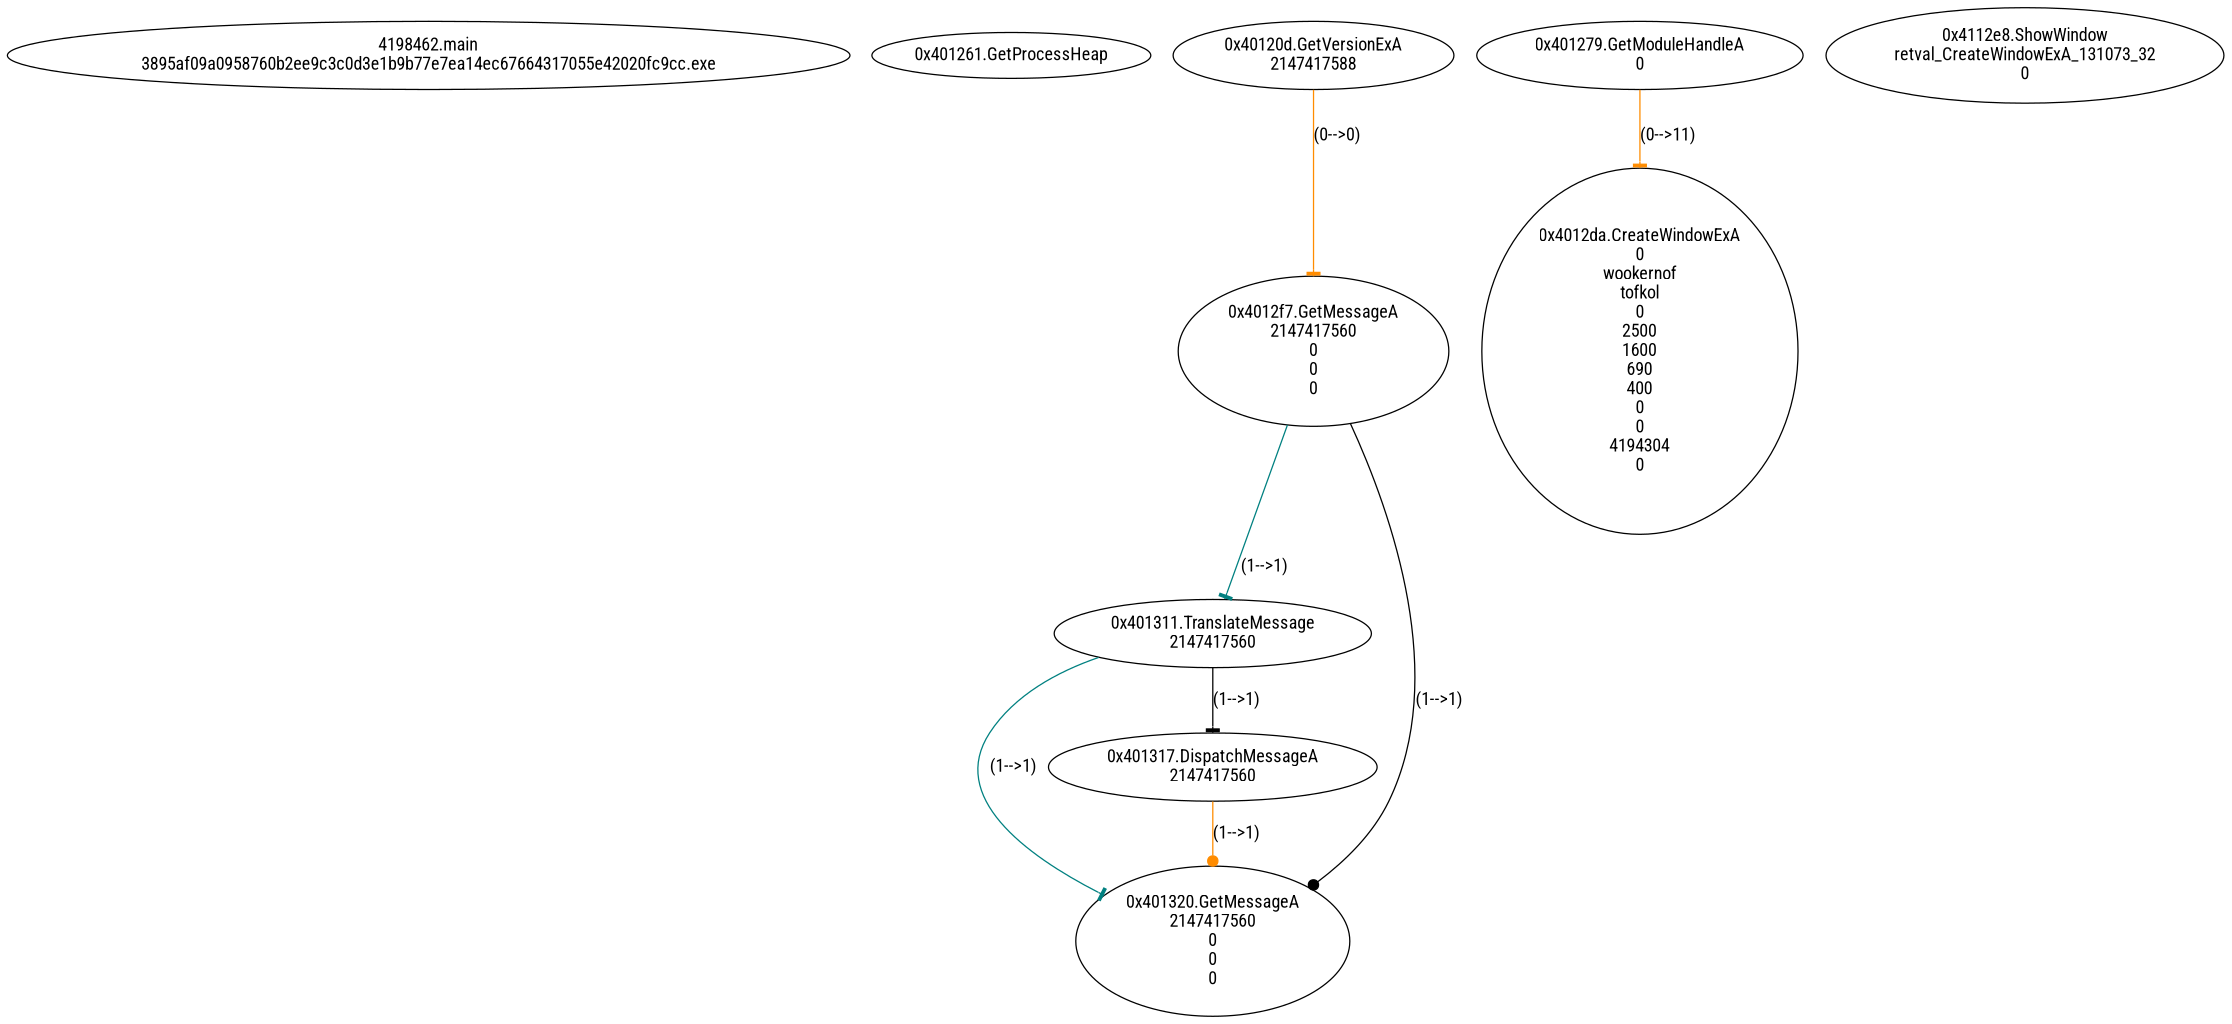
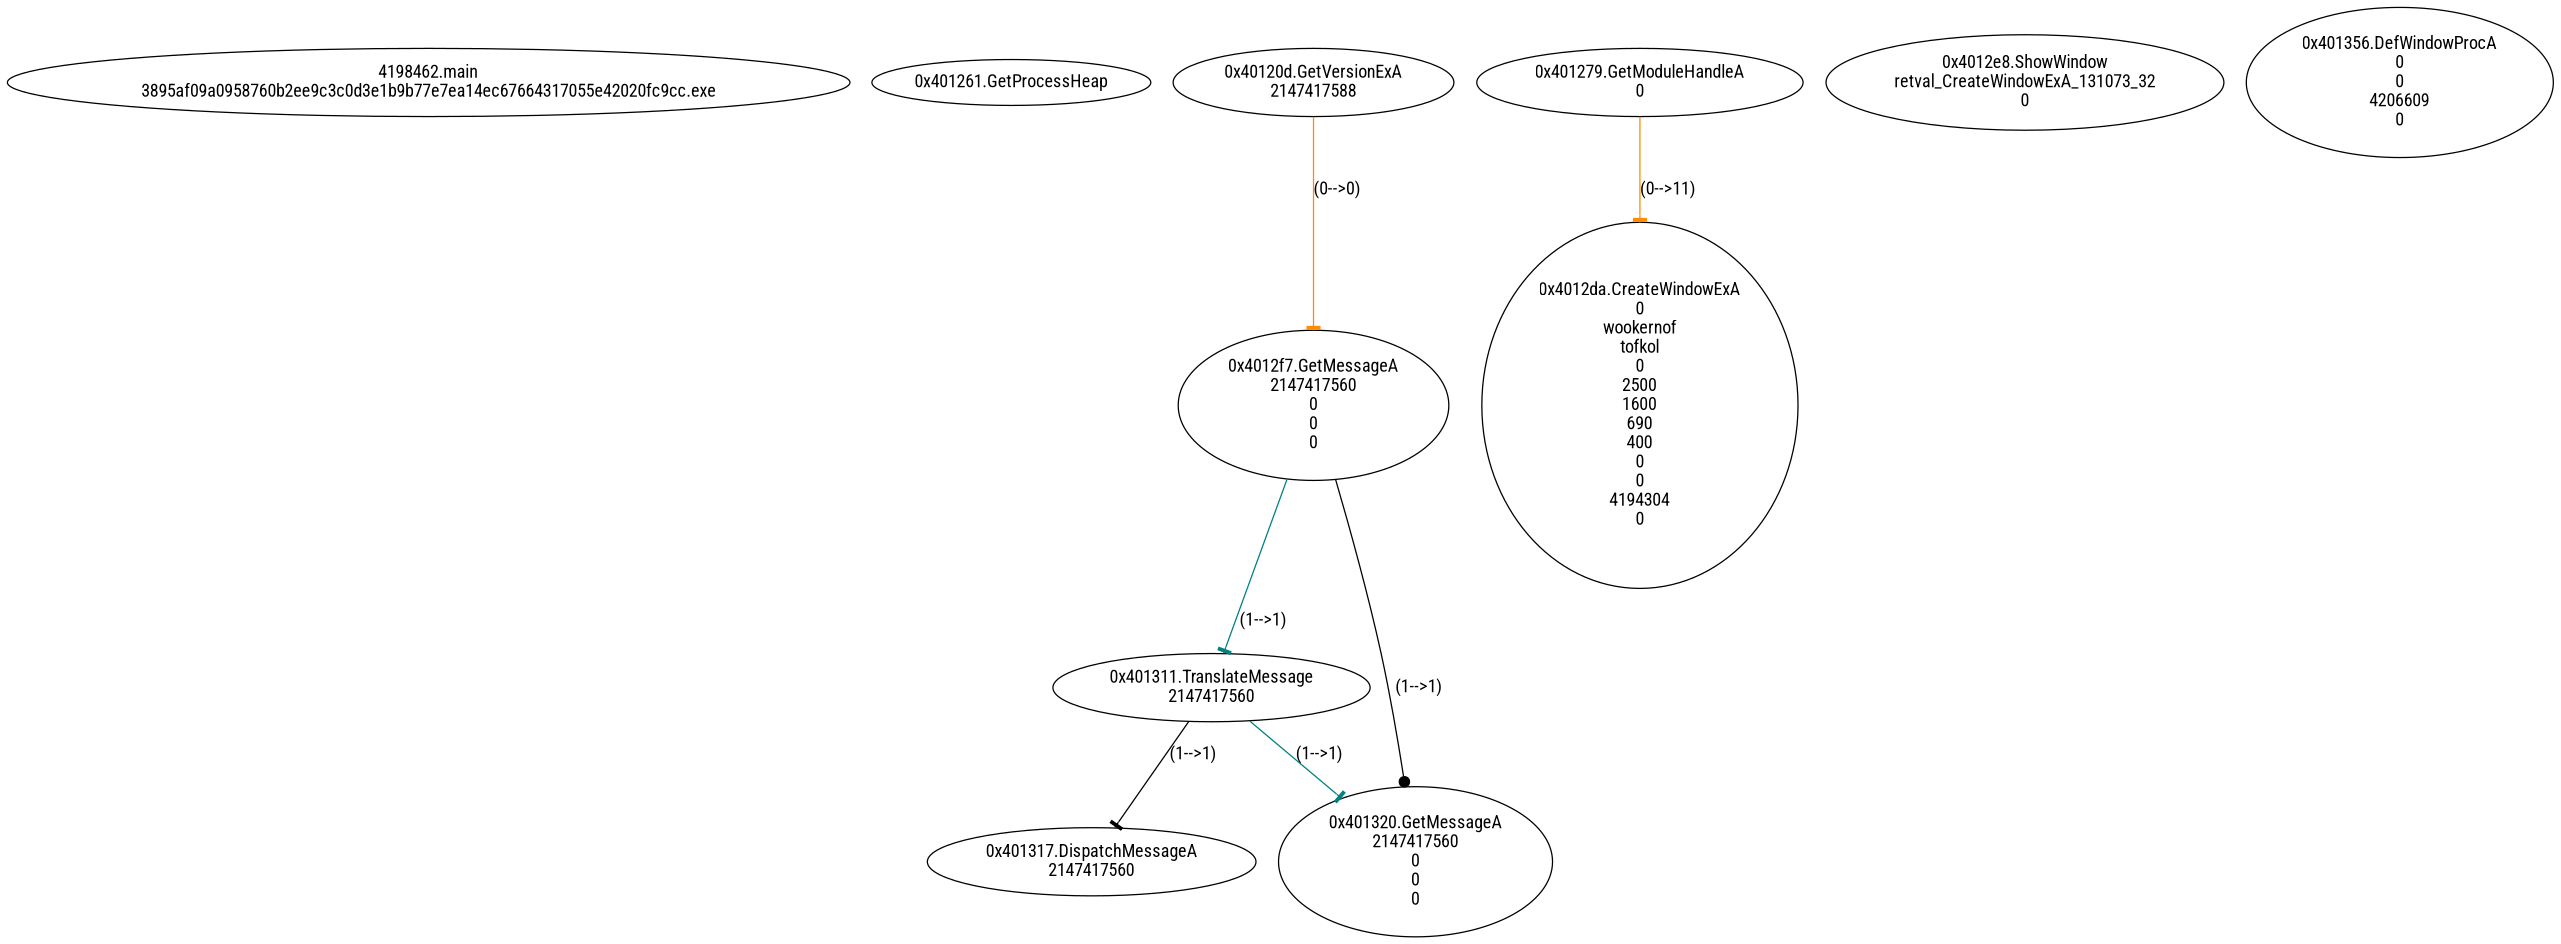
(2025, 55) -> (2025, 82)
none -> (2400, 82)
(1213, 828) -> none
